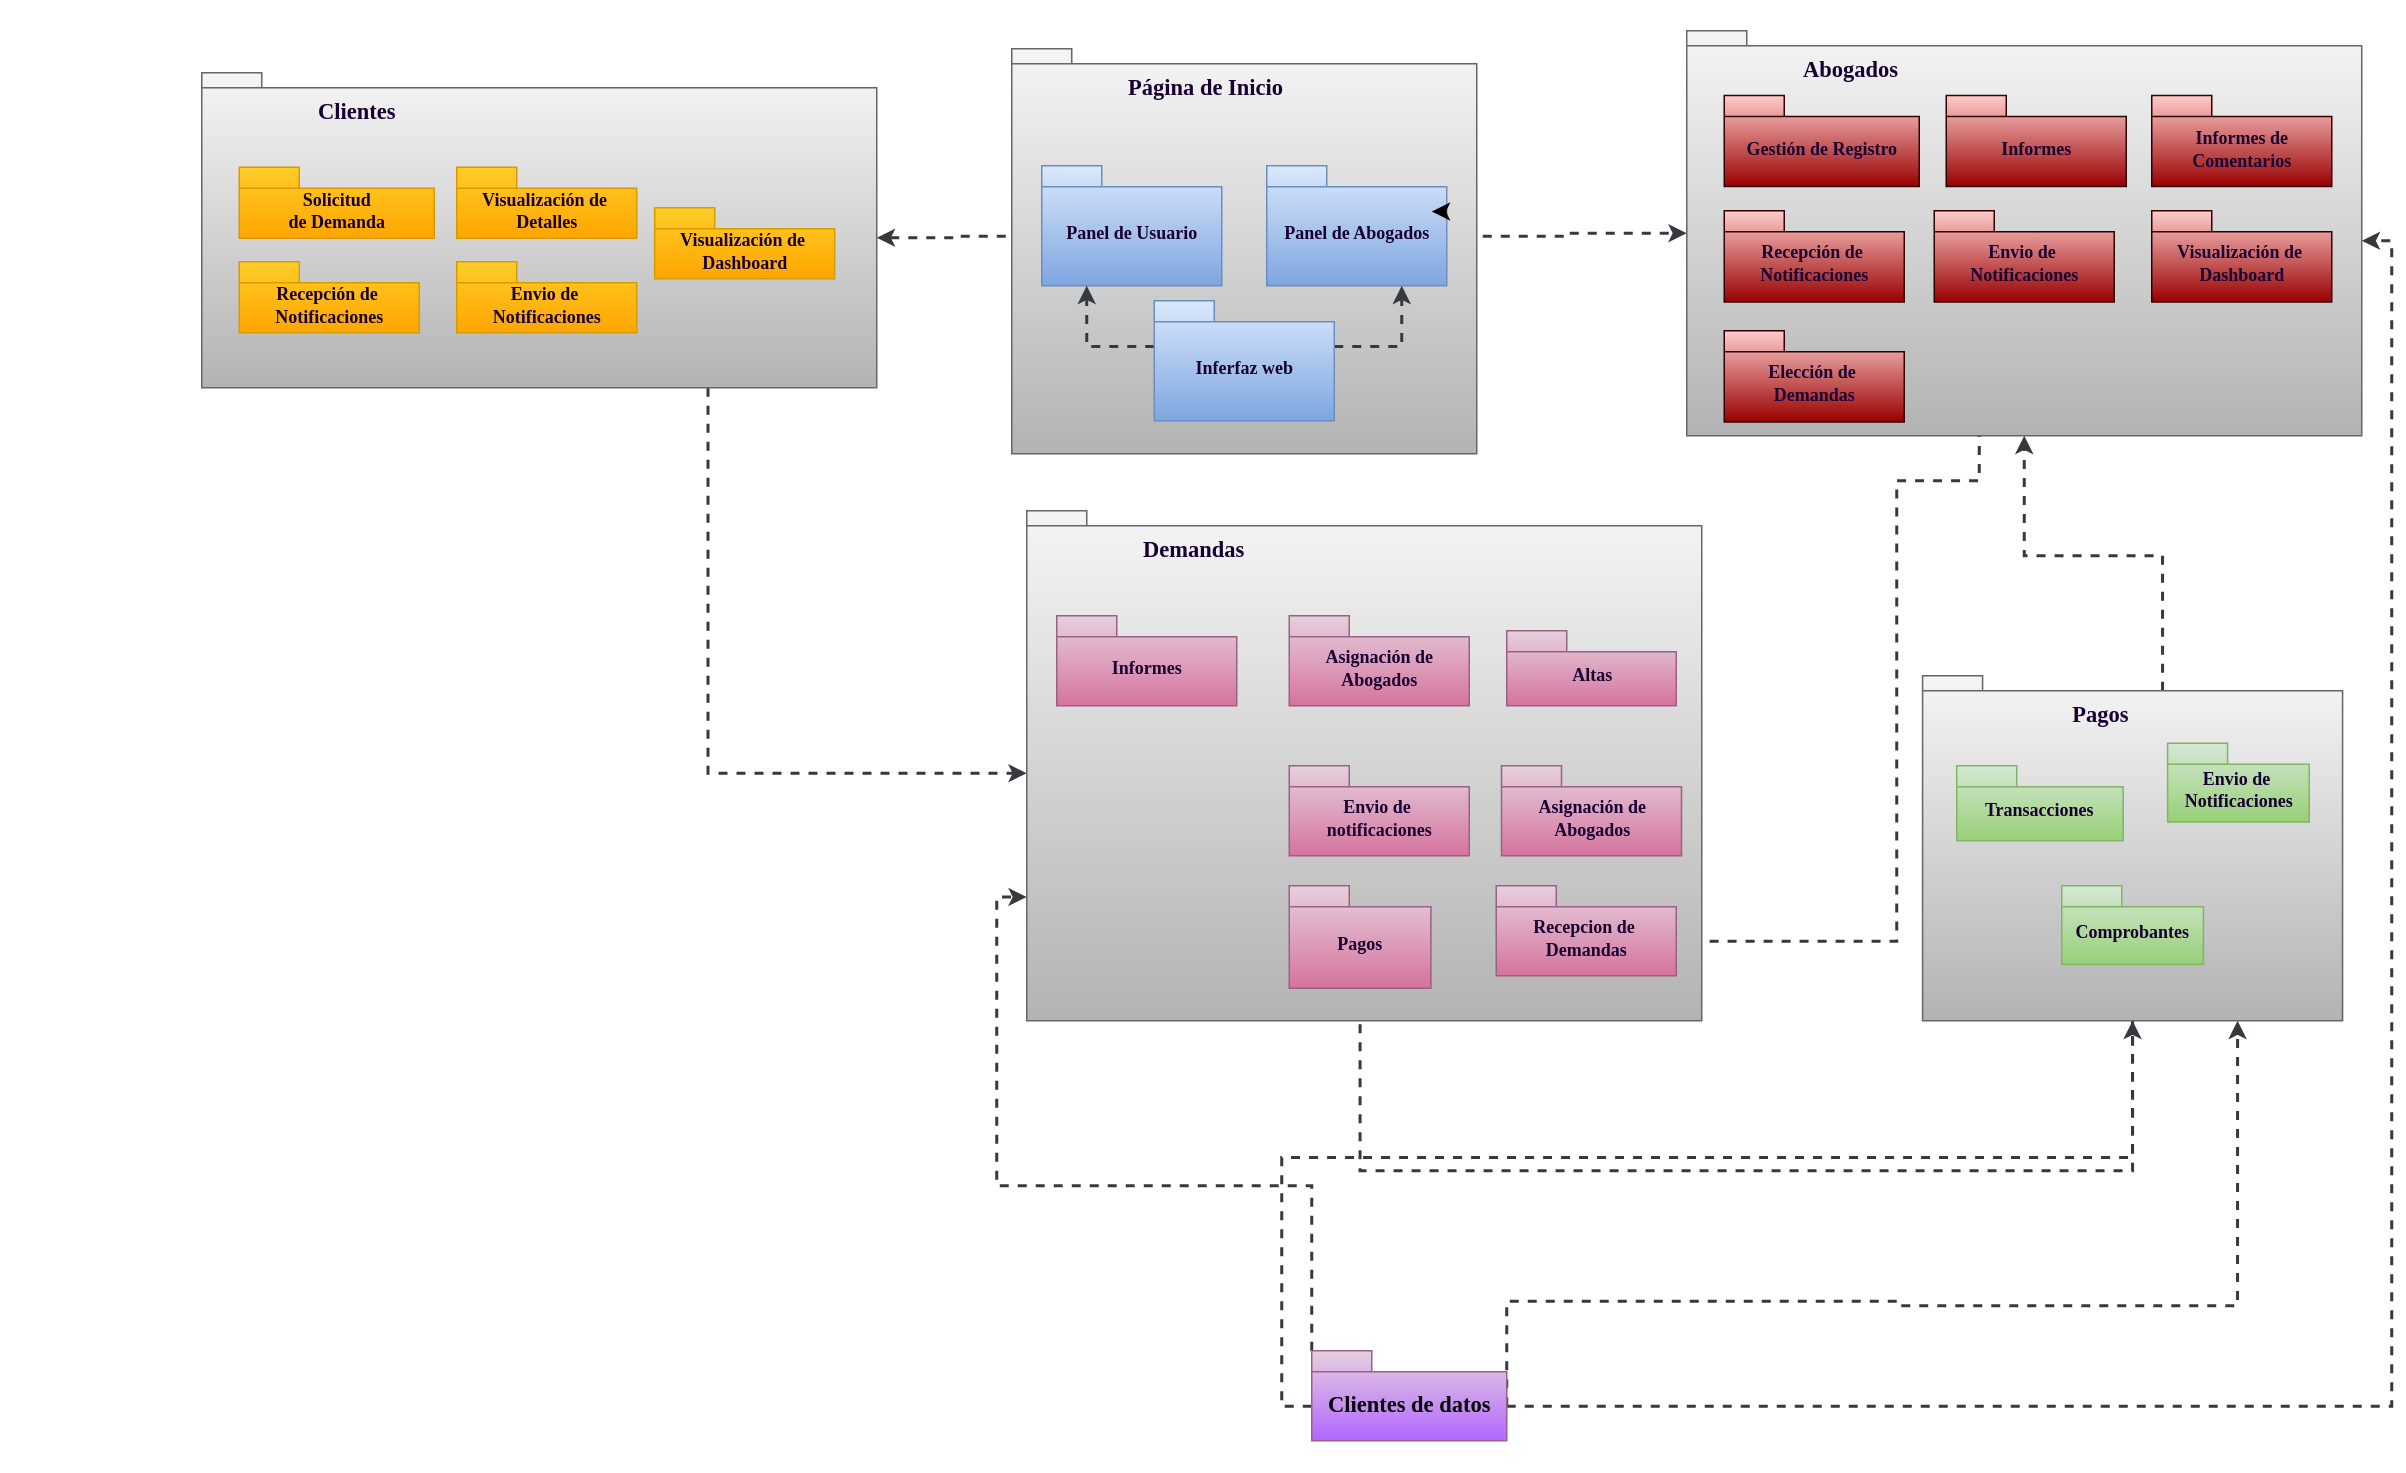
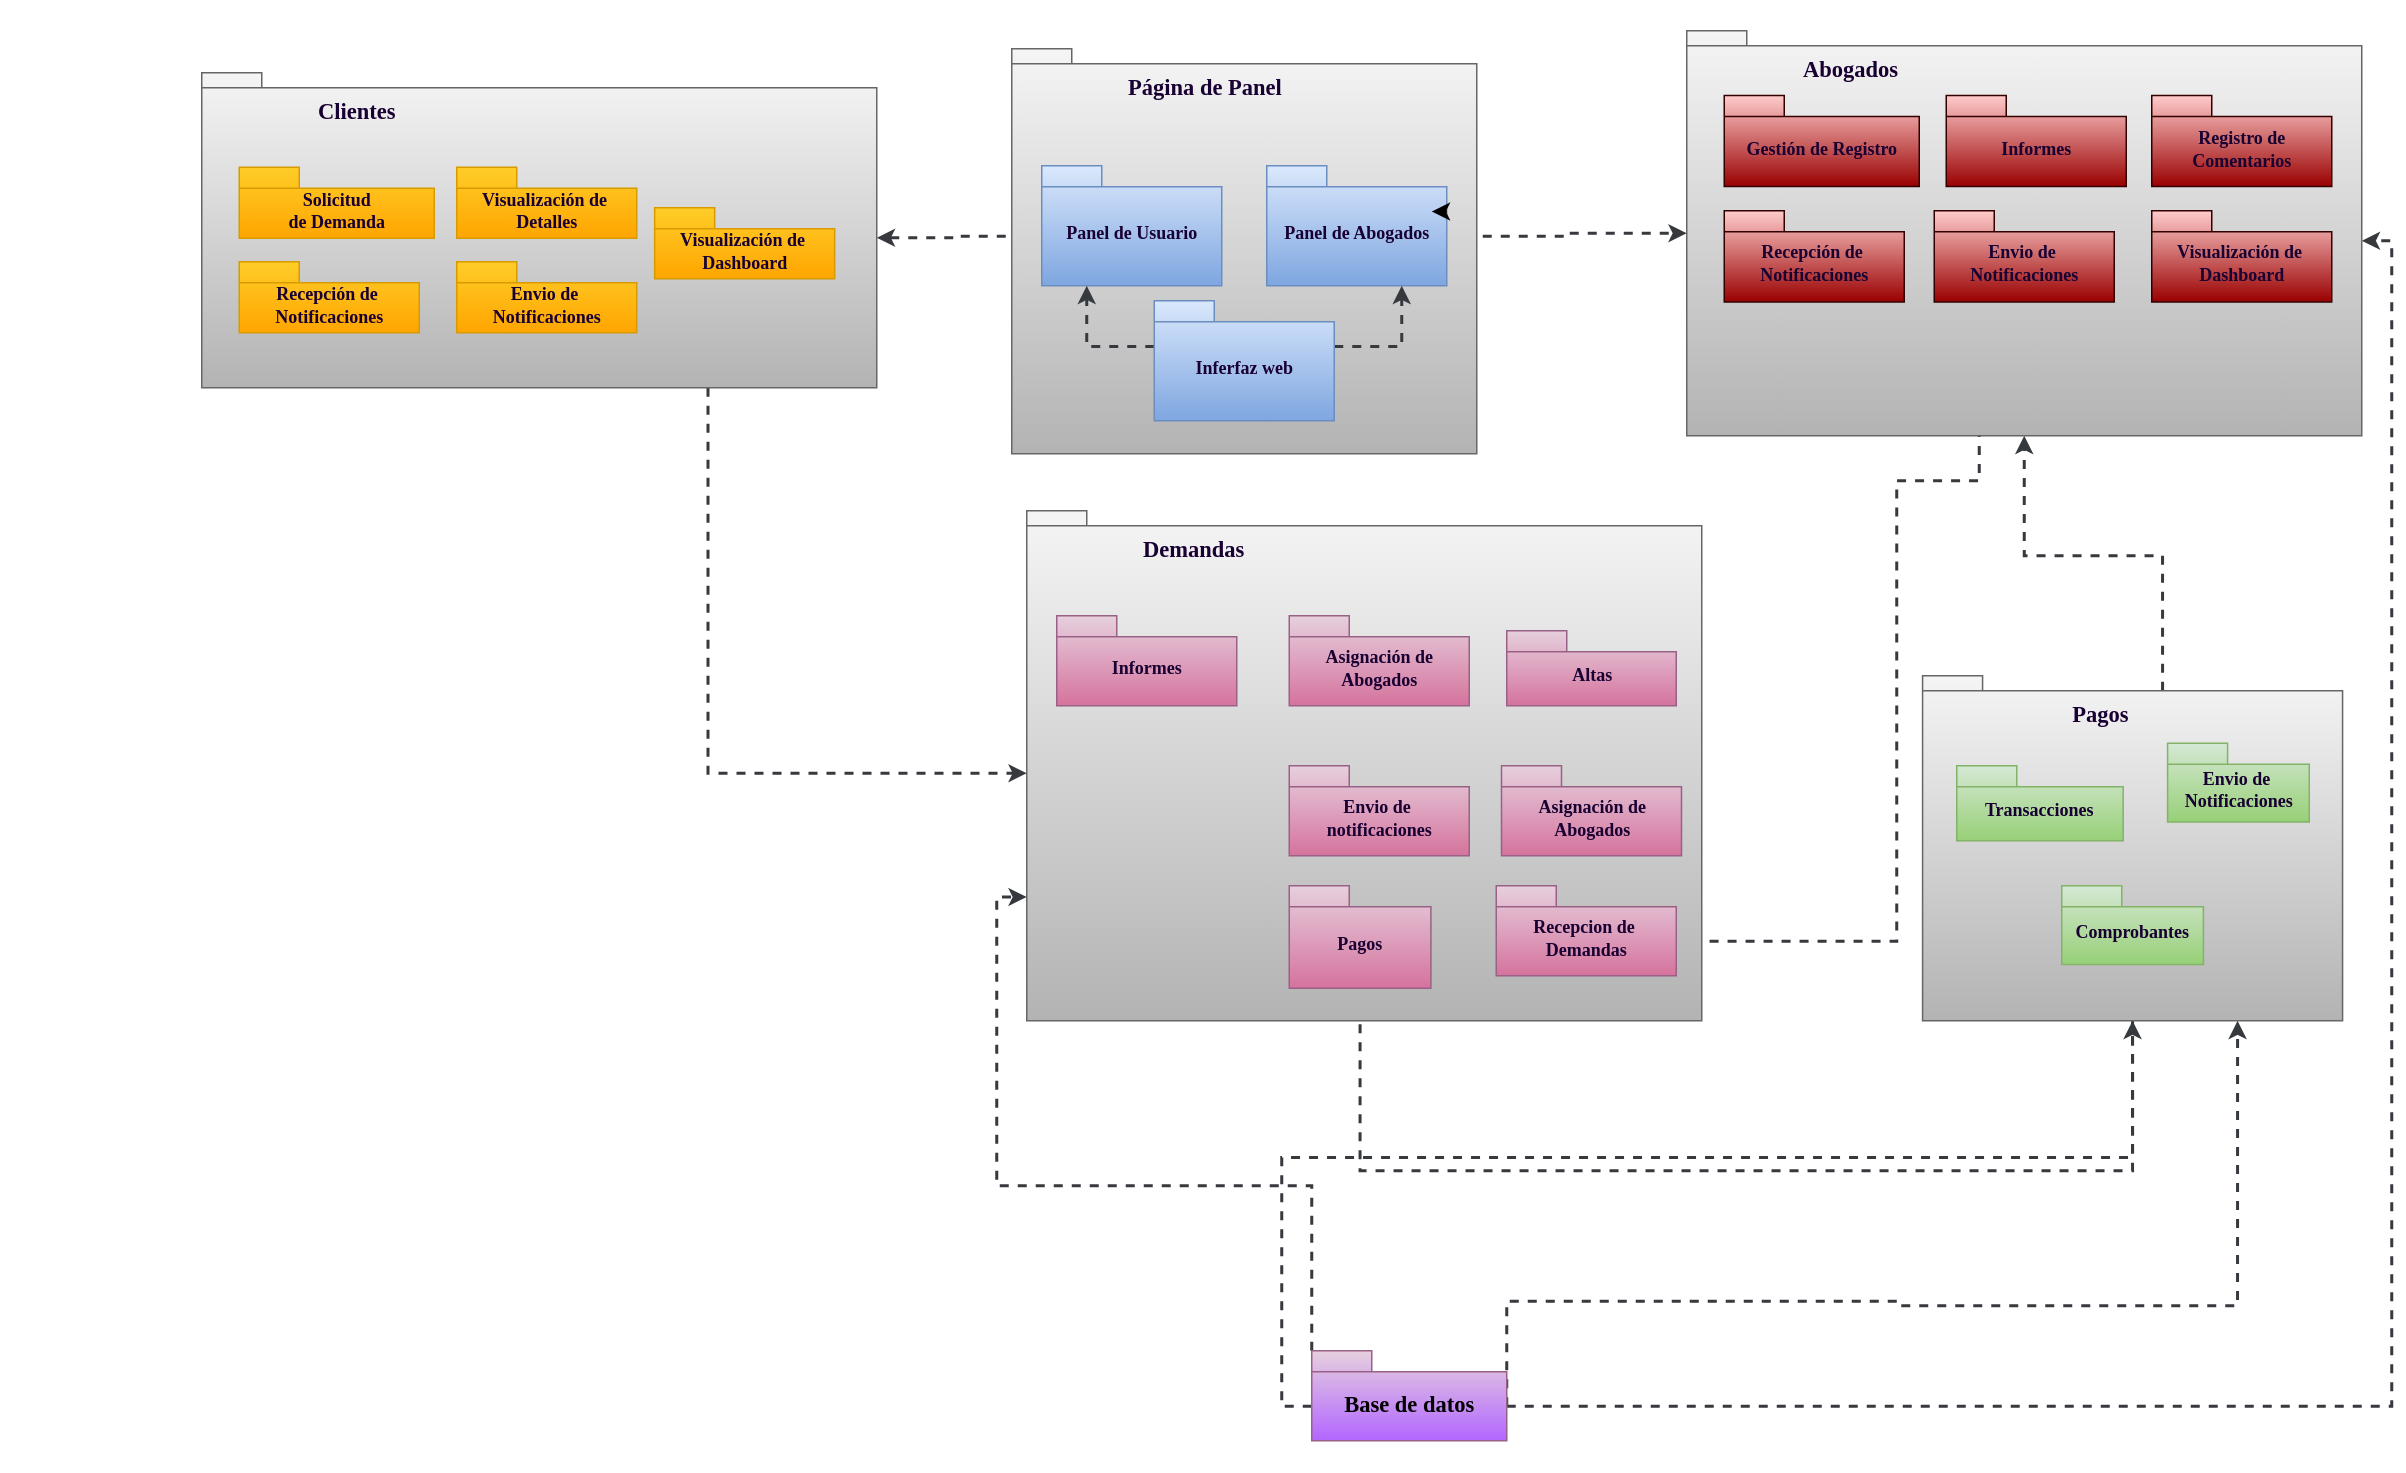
(924, 88) -> (927, 88)
(2243, 149) -> (2243, 149)
(1814, 376) -> none
(1410, 1403) -> (1410, 1403)
